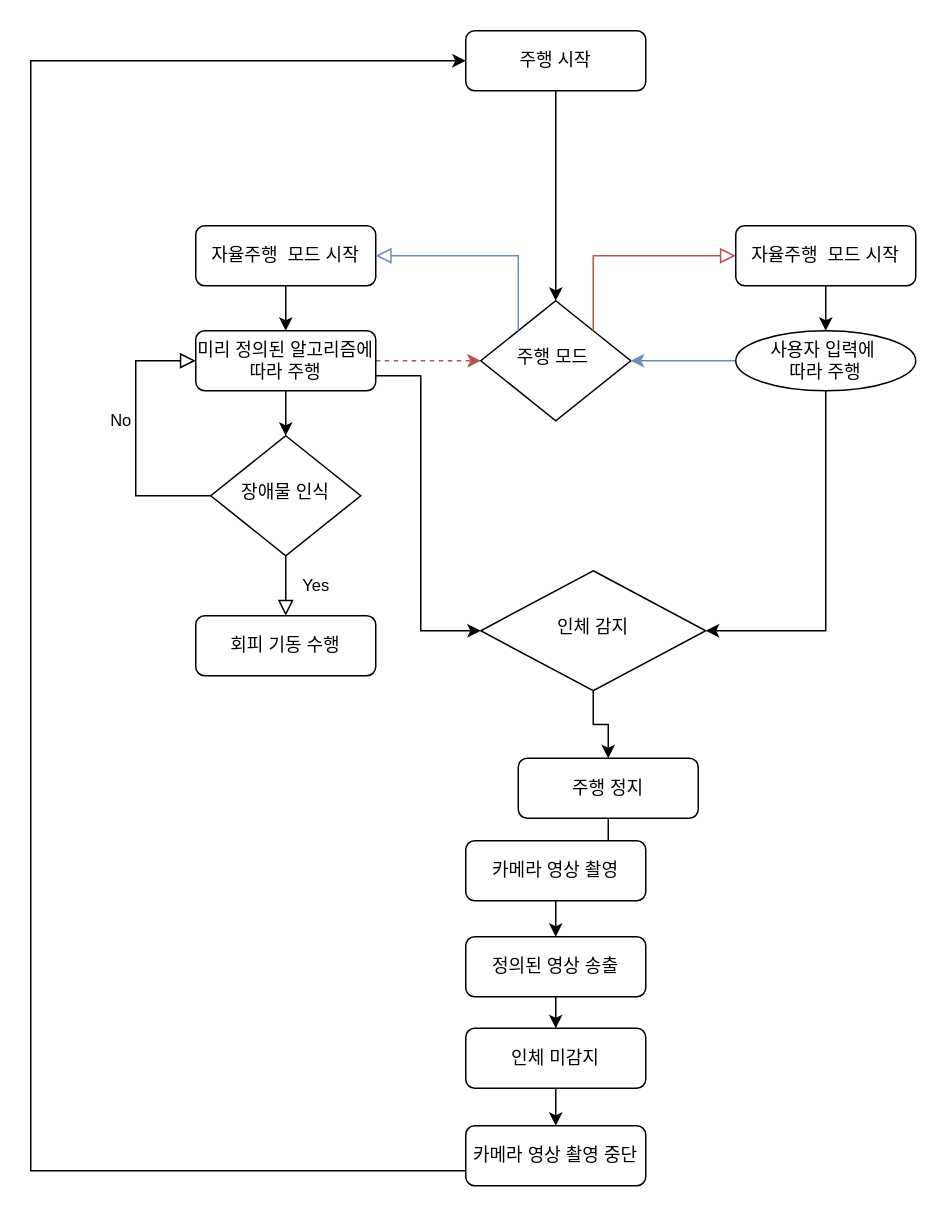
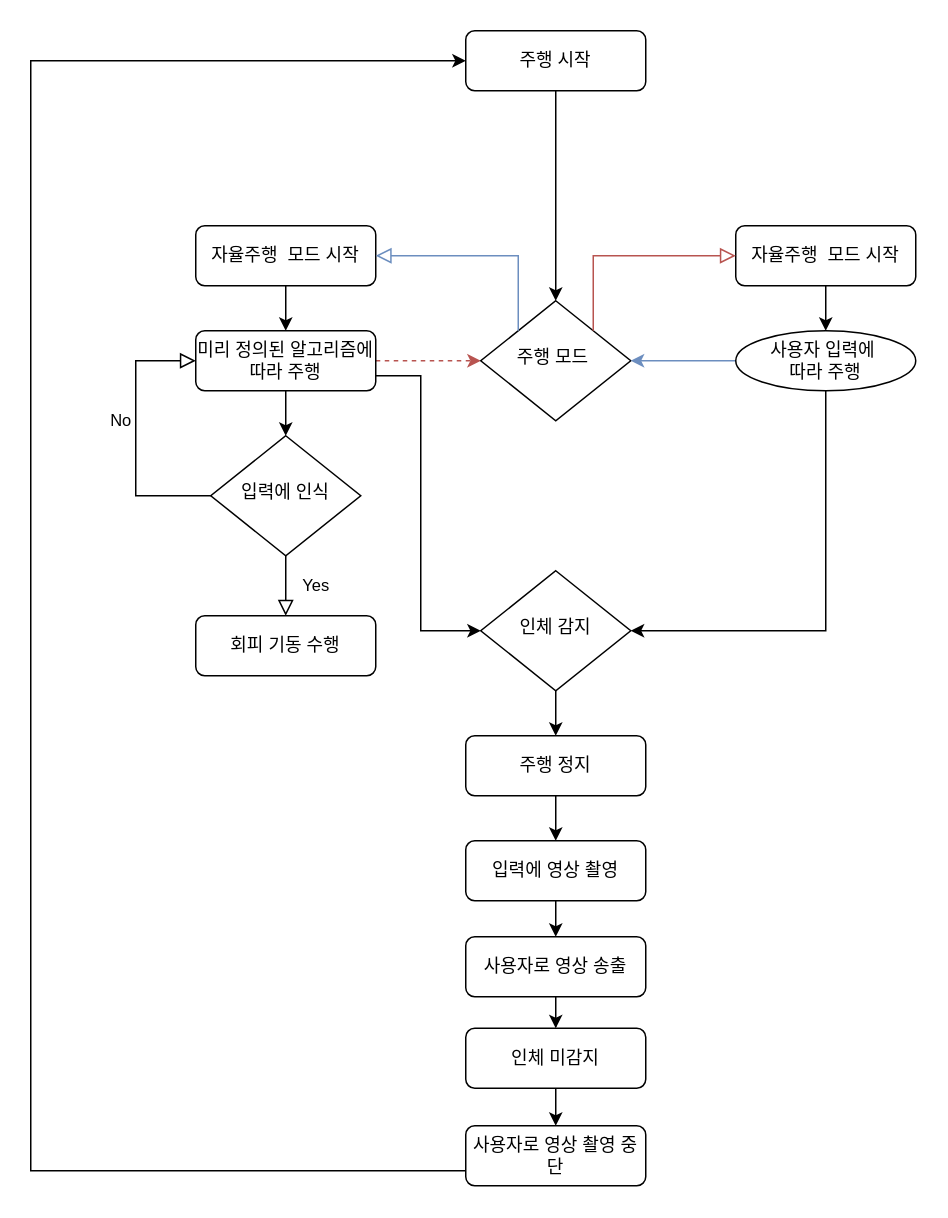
(286, 493) -> (286, 493)
(593, 631) -> (556, 631)
(608, 788) -> (556, 766)
(556, 871) -> (556, 871)
(556, 967) -> (556, 967)
(556, 1156) -> (556, 1156)
